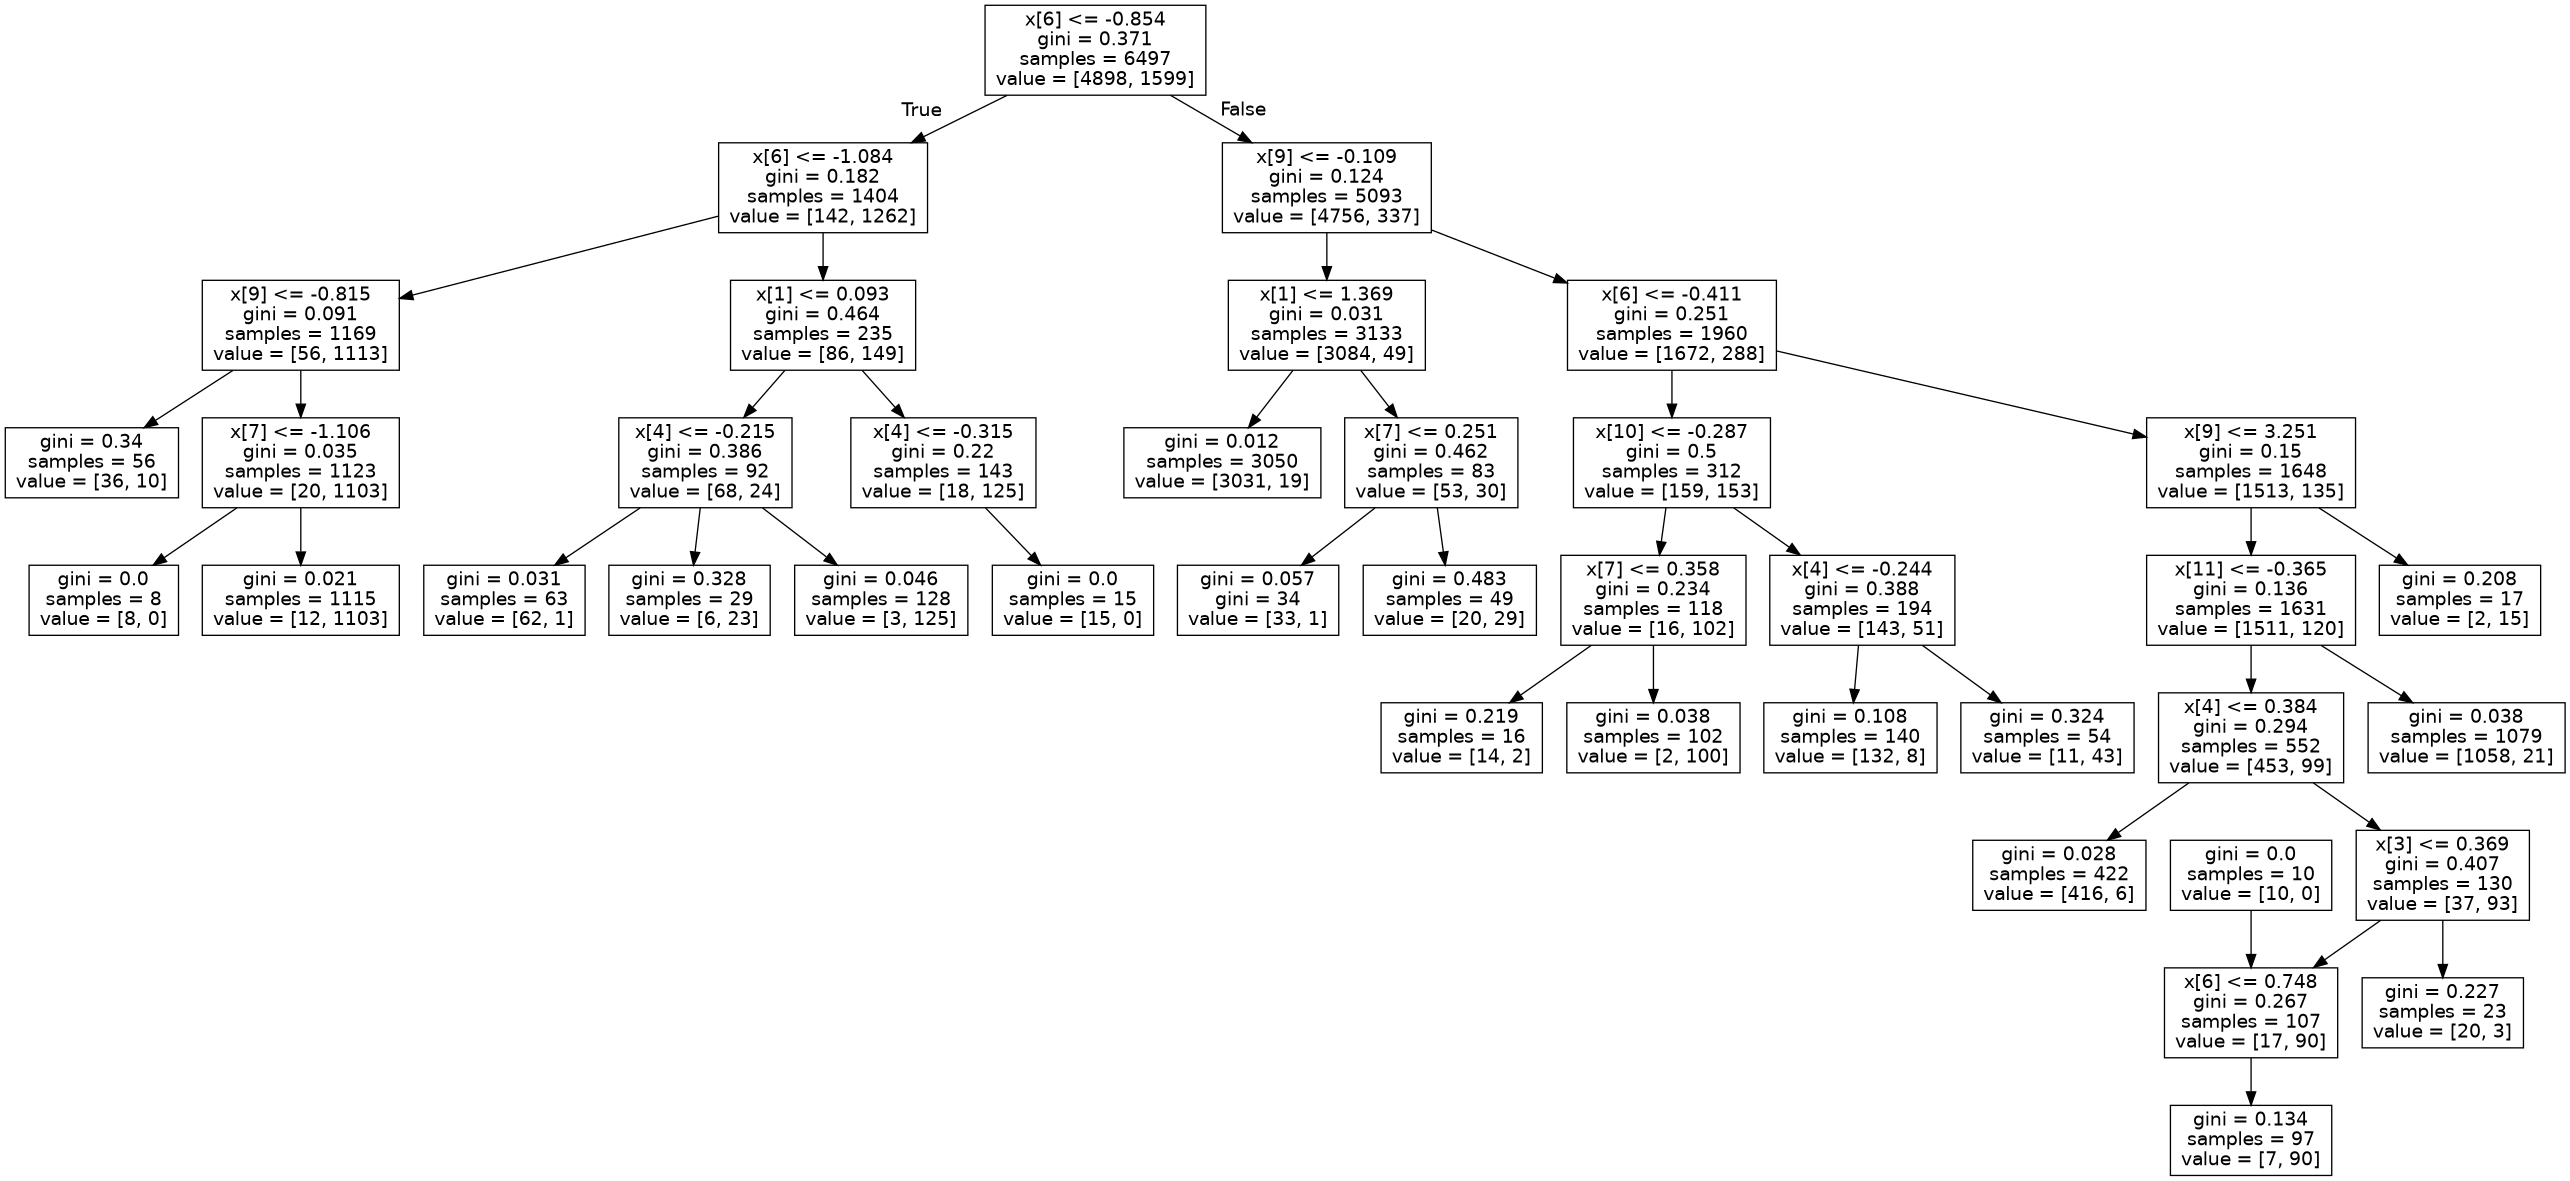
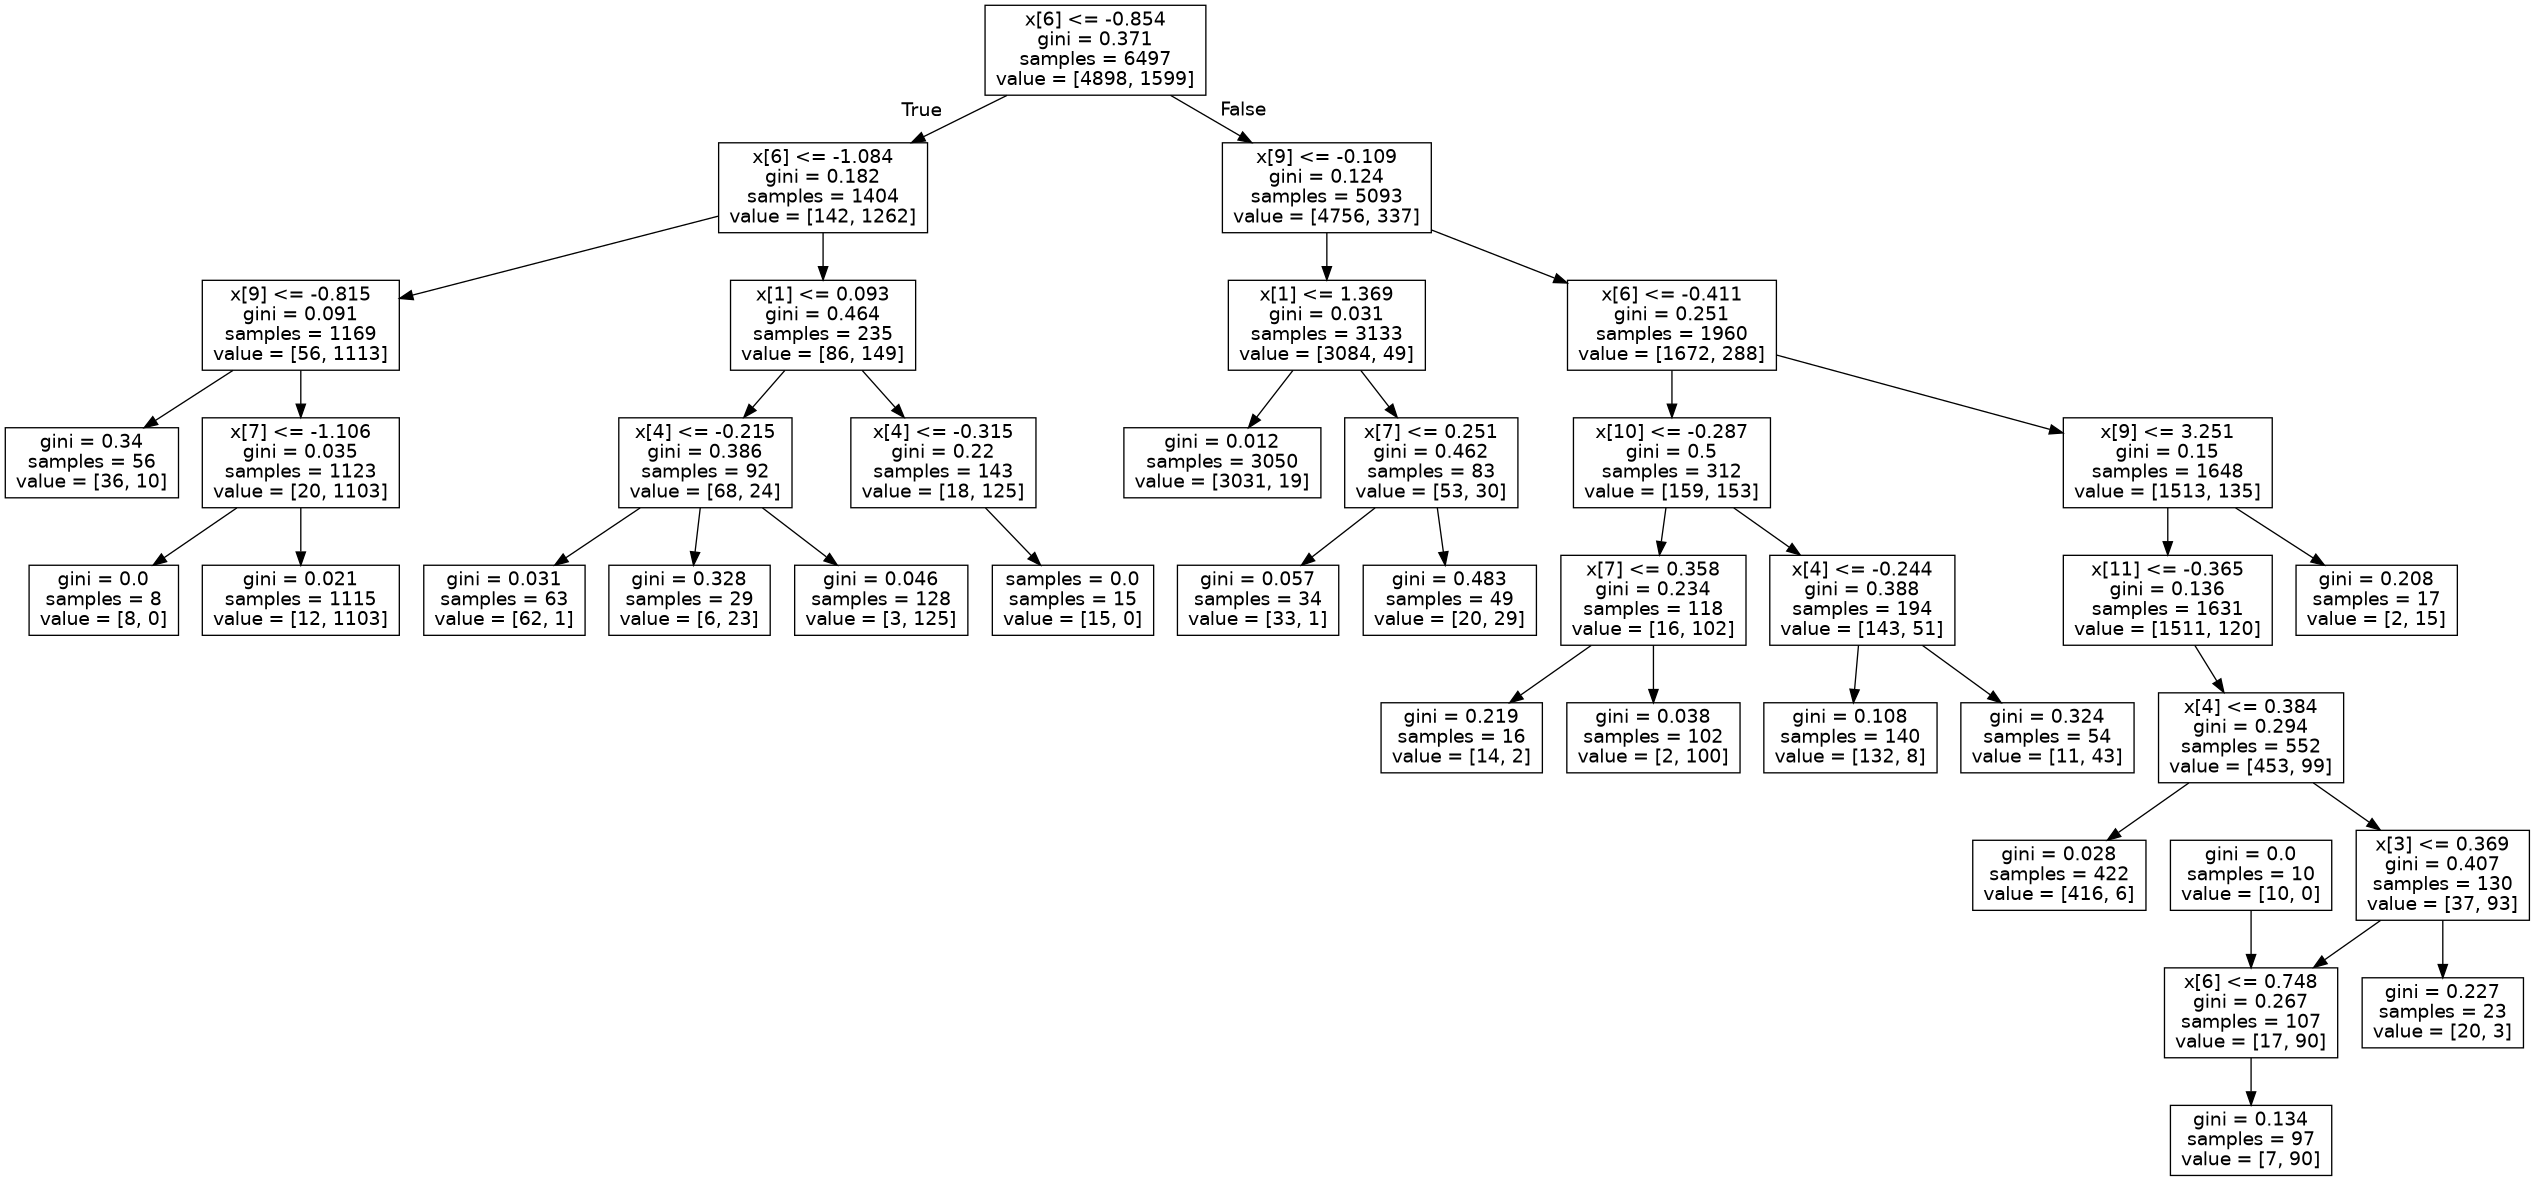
(1073, 600) -> (1073, 600)
(1258, 600) -> (1258, 600)
(2467, 738) -> none
